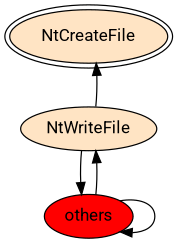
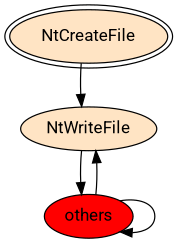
(97, 91) -> (81, 79)
